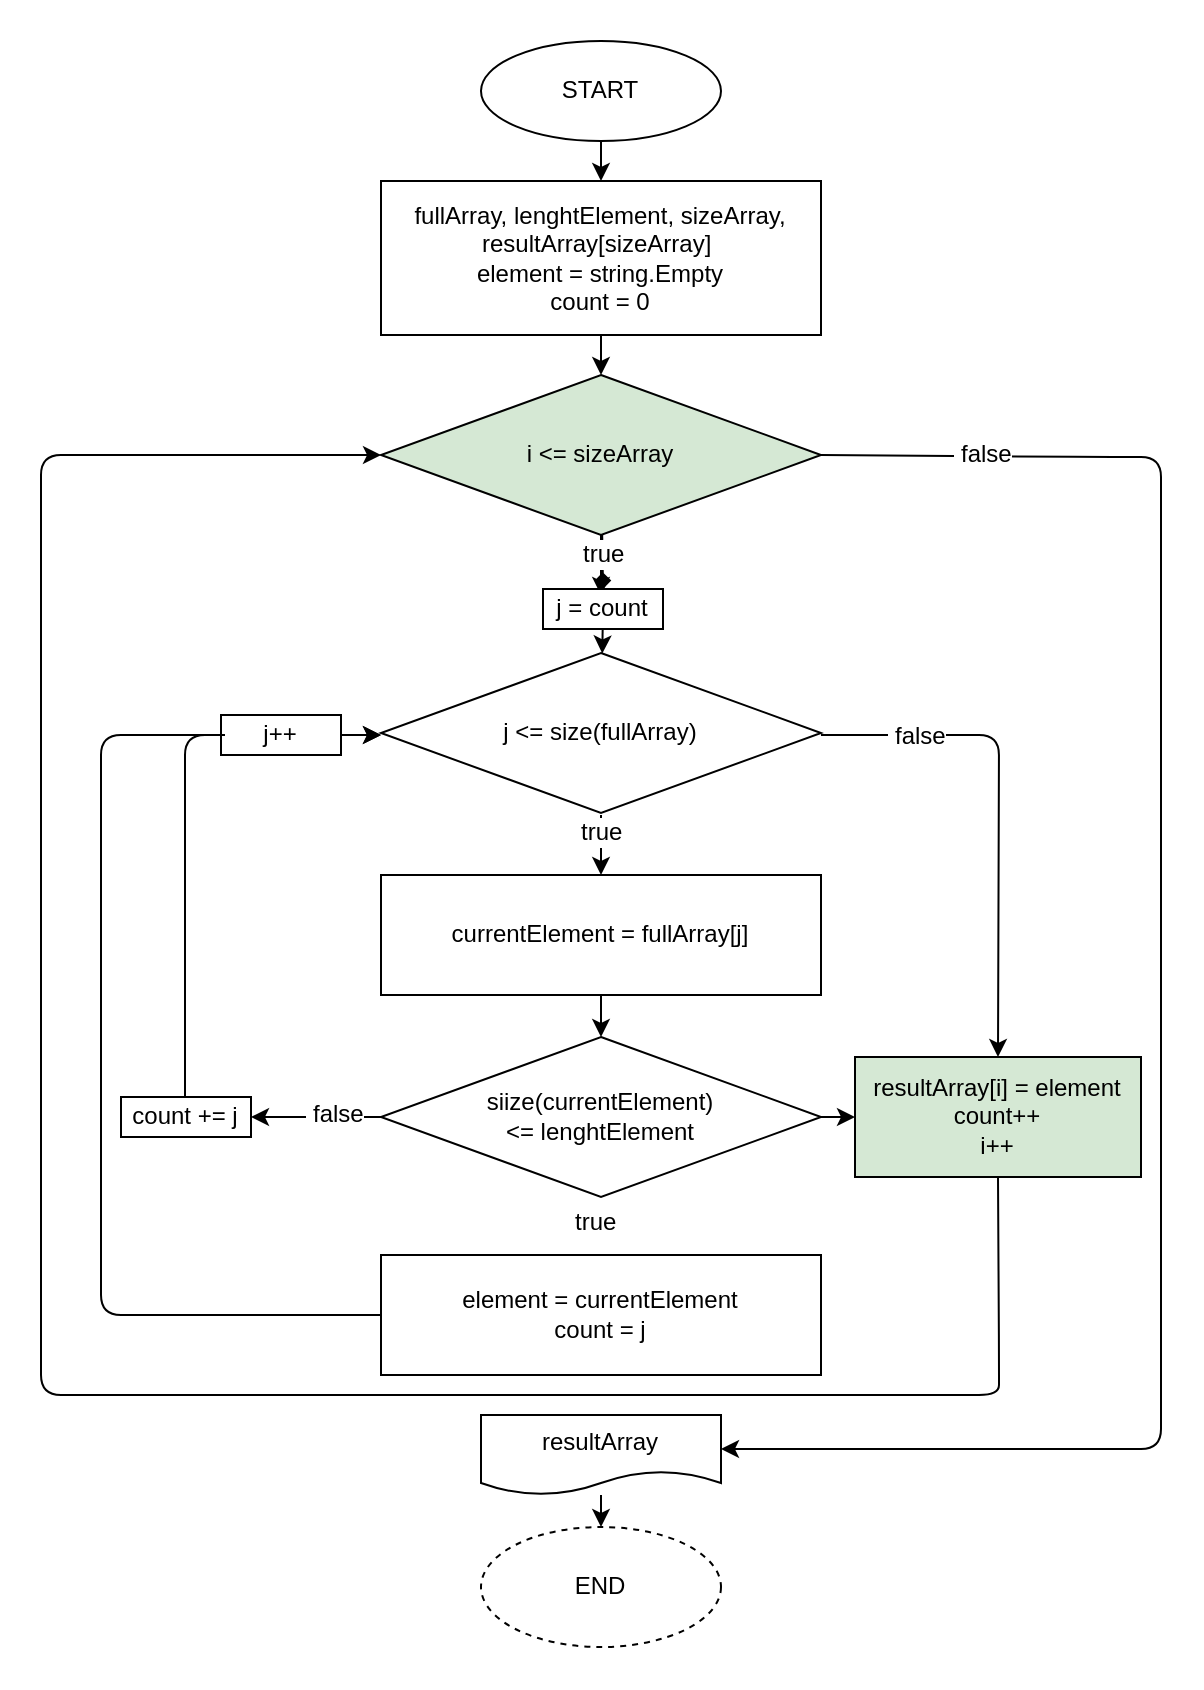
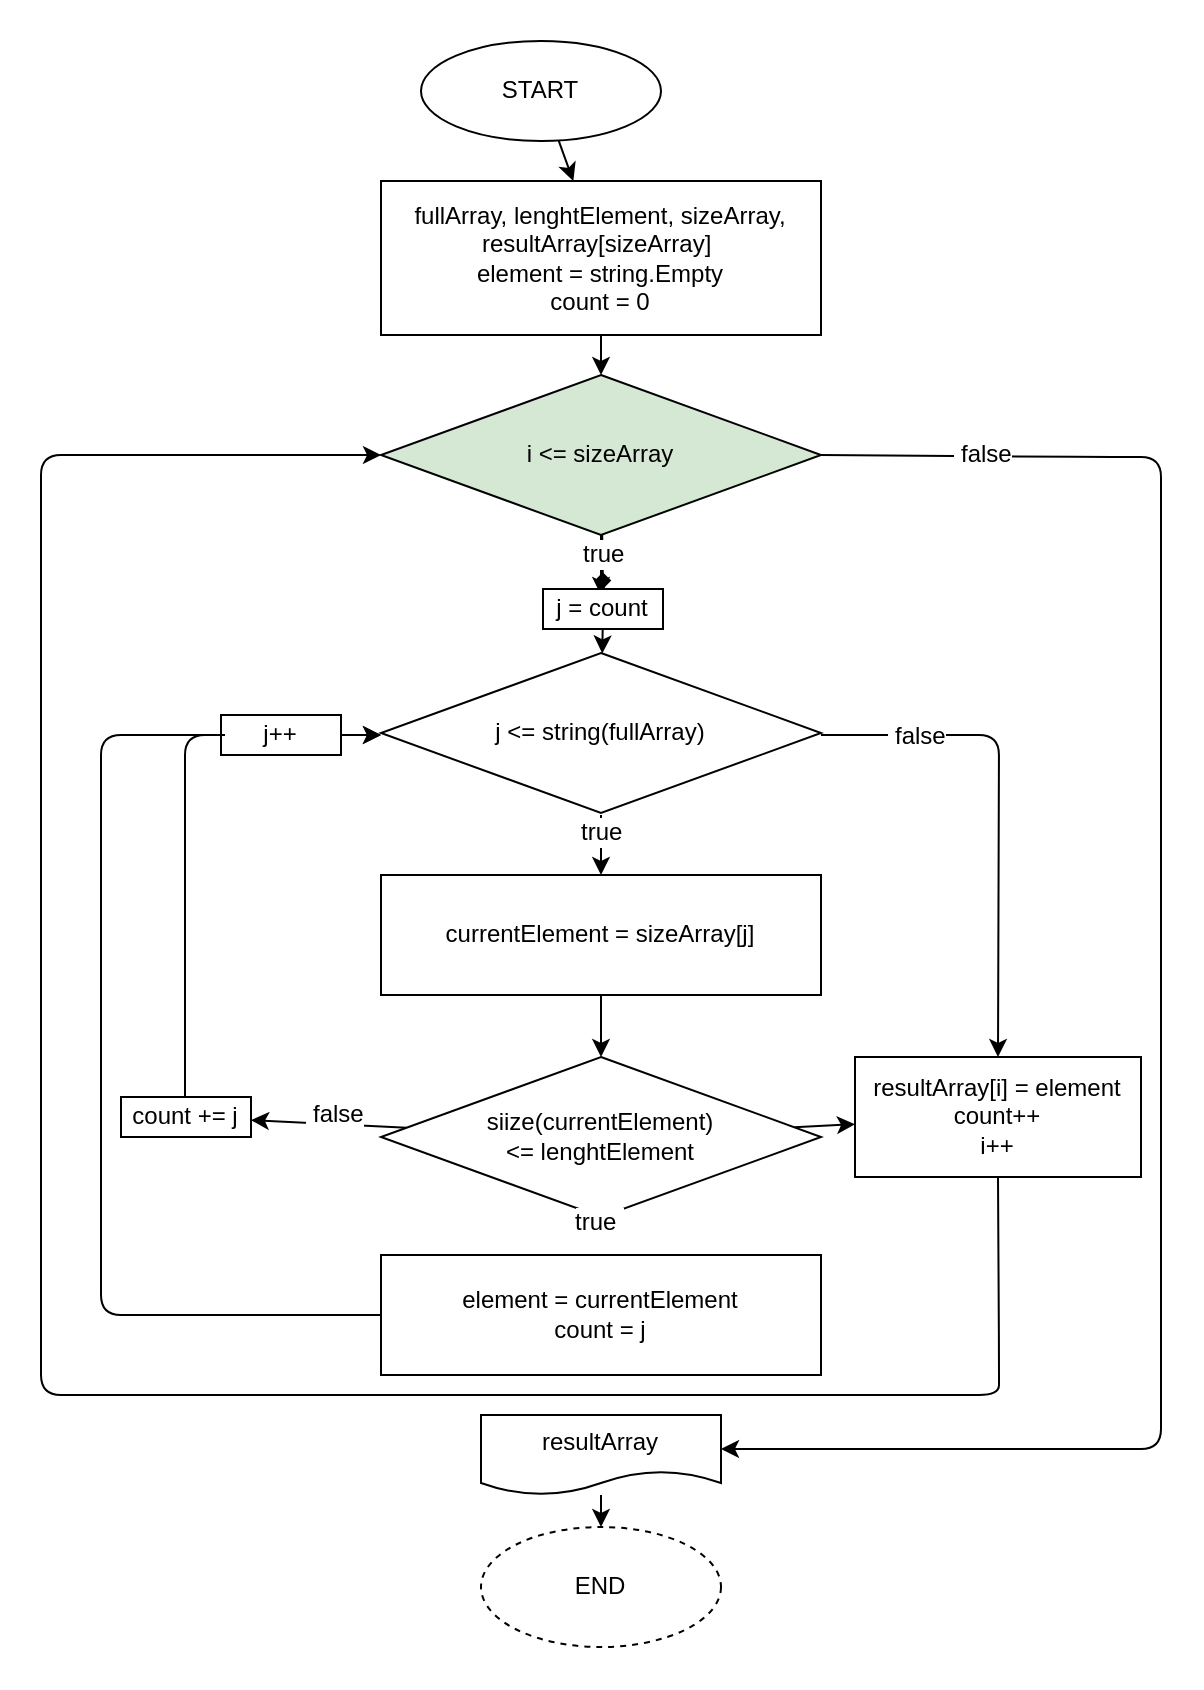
(601, 91) -> (541, 91)
(601, 733) -> (601, 733)
(601, 935) -> (601, 935)
(601, 1117) -> (601, 1137)
(998, 1117) -> (998, 1117)
